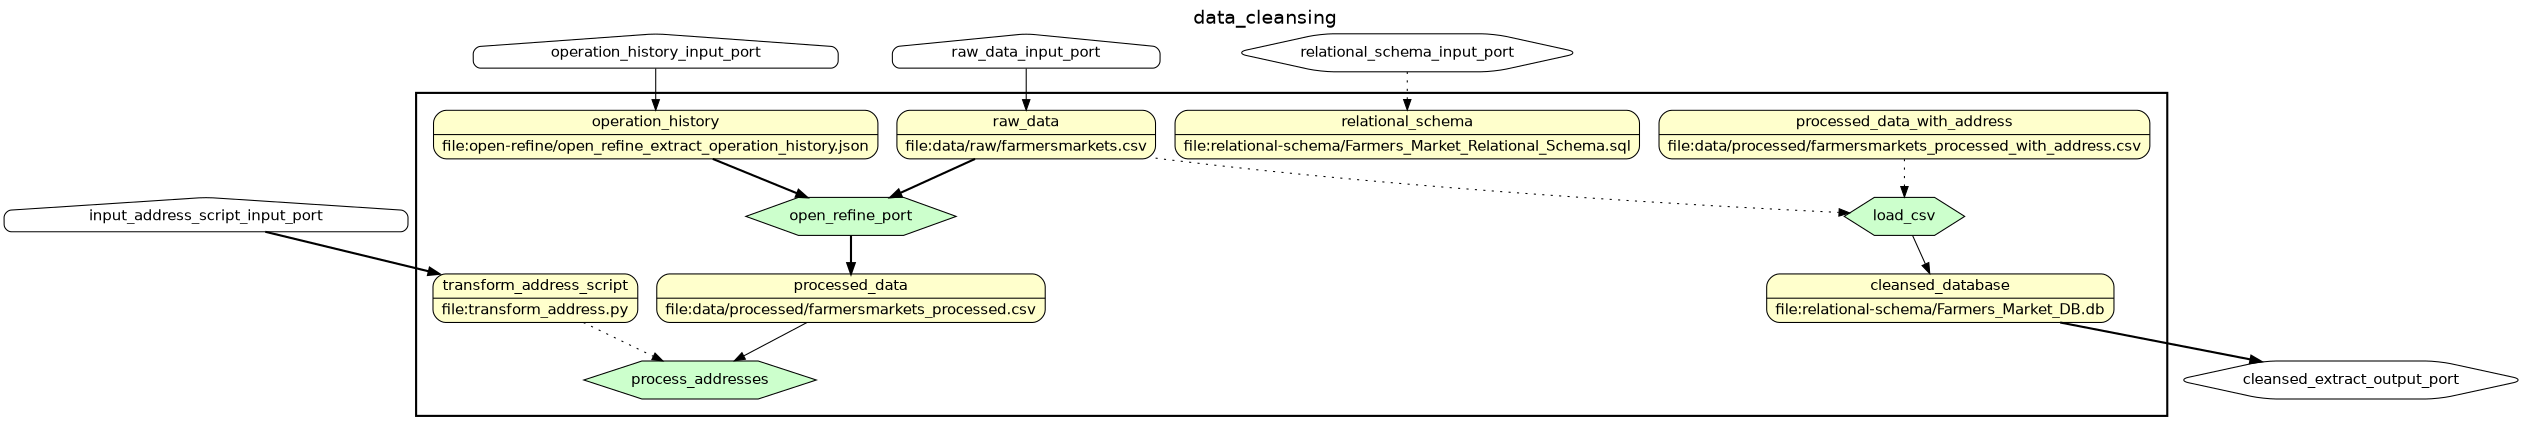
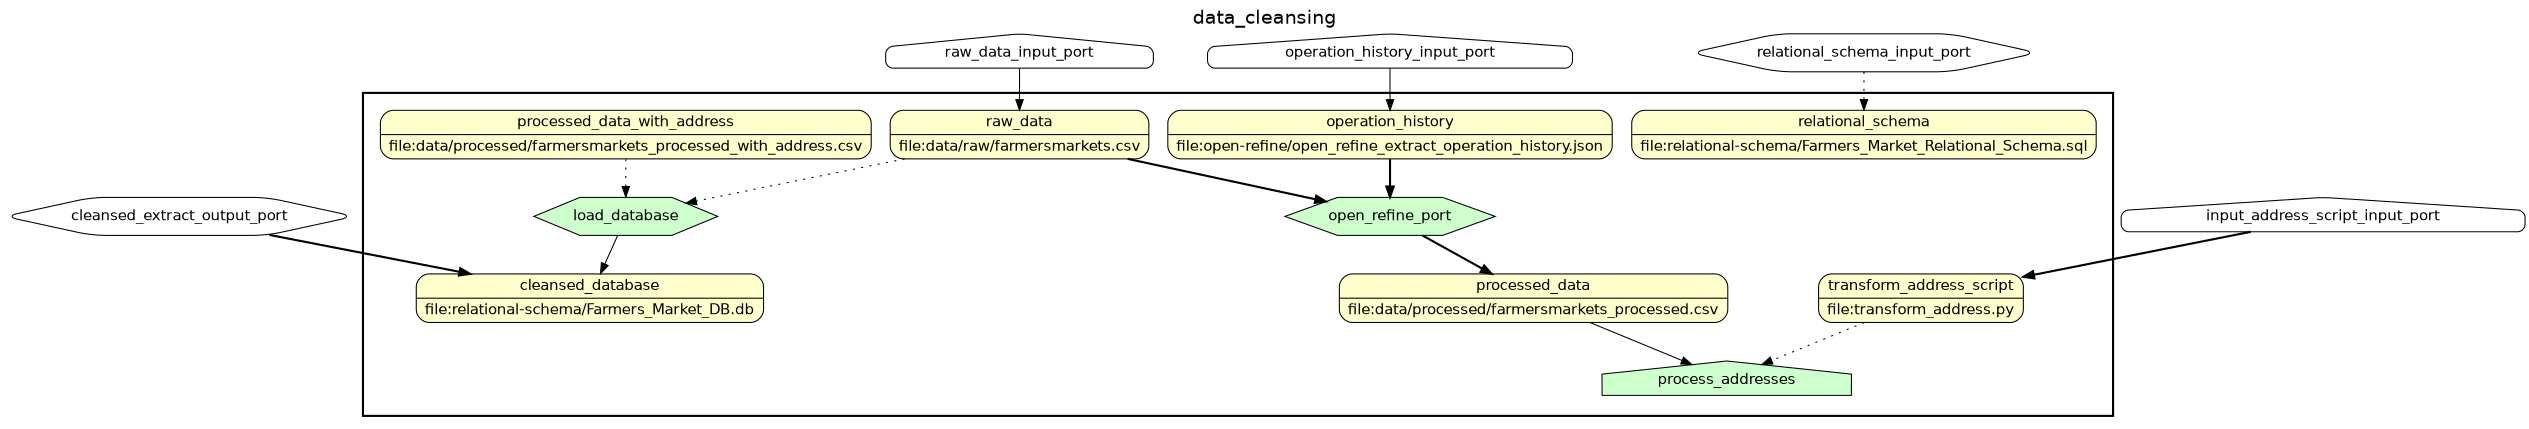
(1904, 216) -> (626, 216)
(2151, 340) -> (355, 252)
(700, 380) -> (1727, 380)
